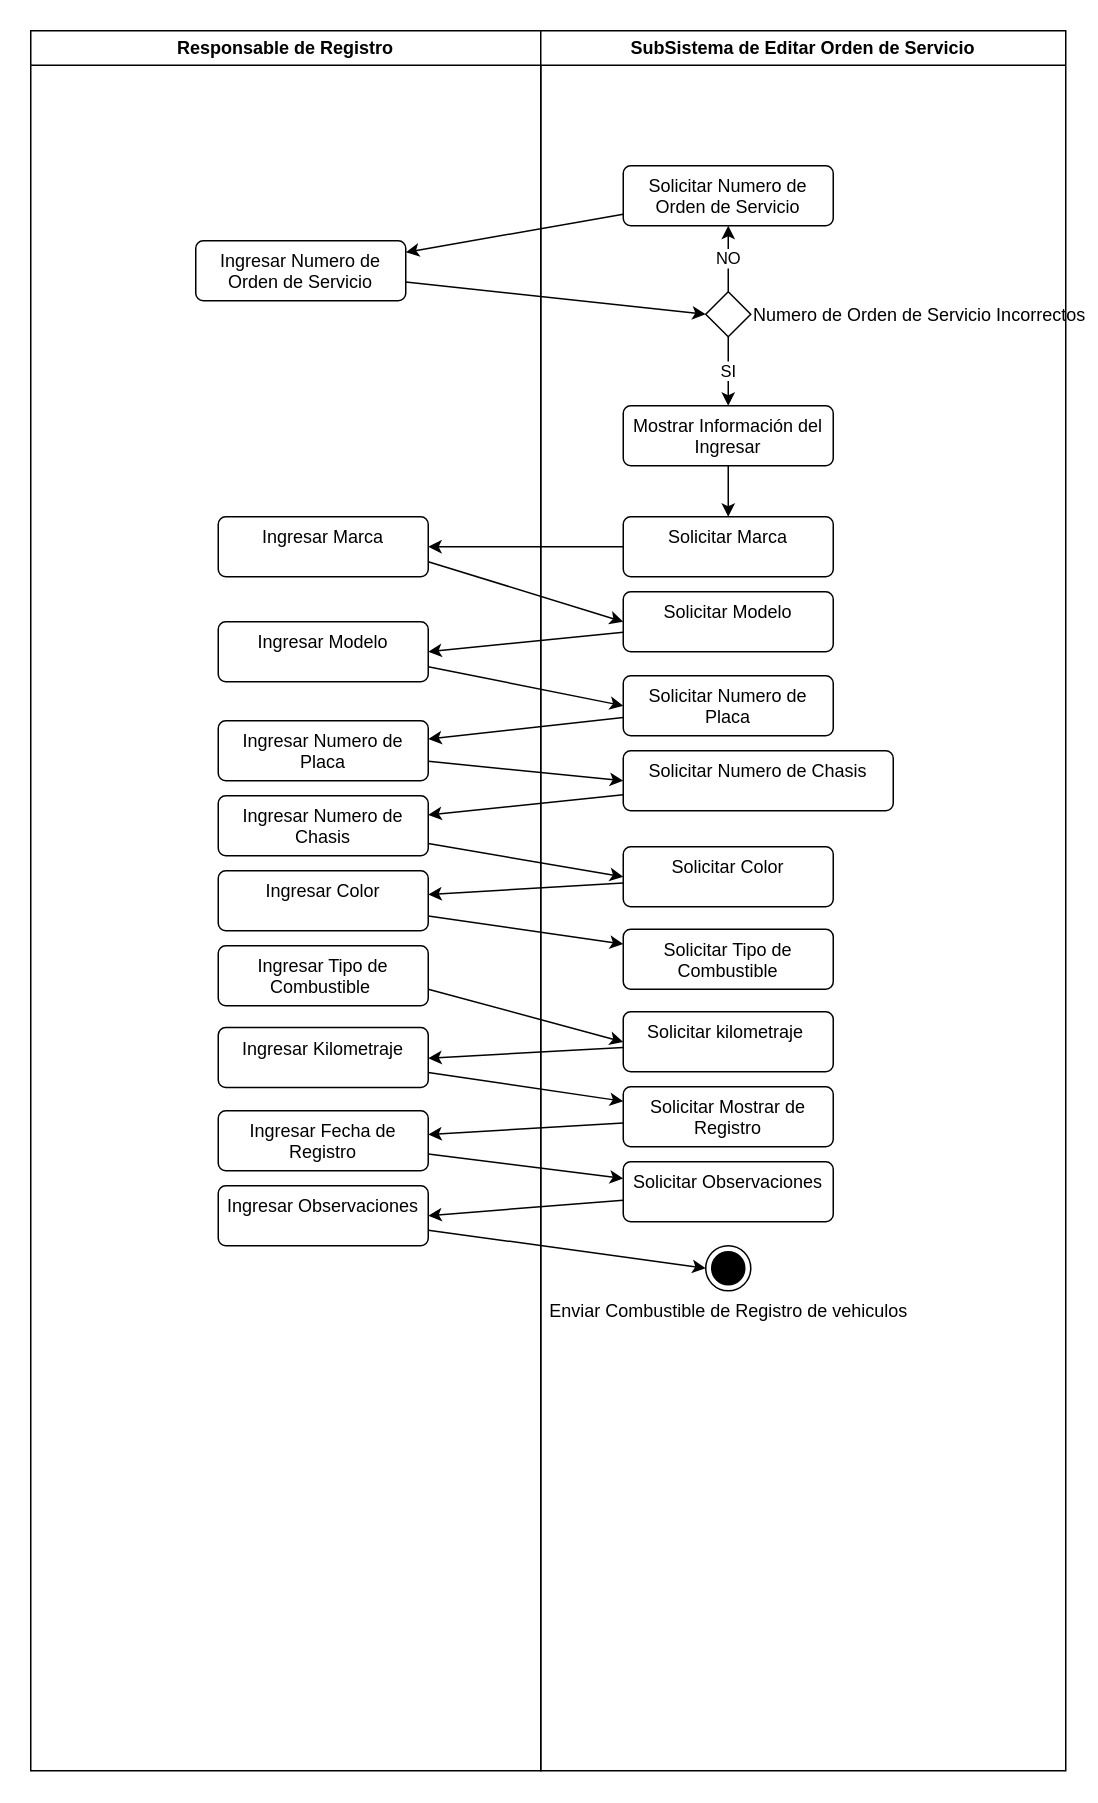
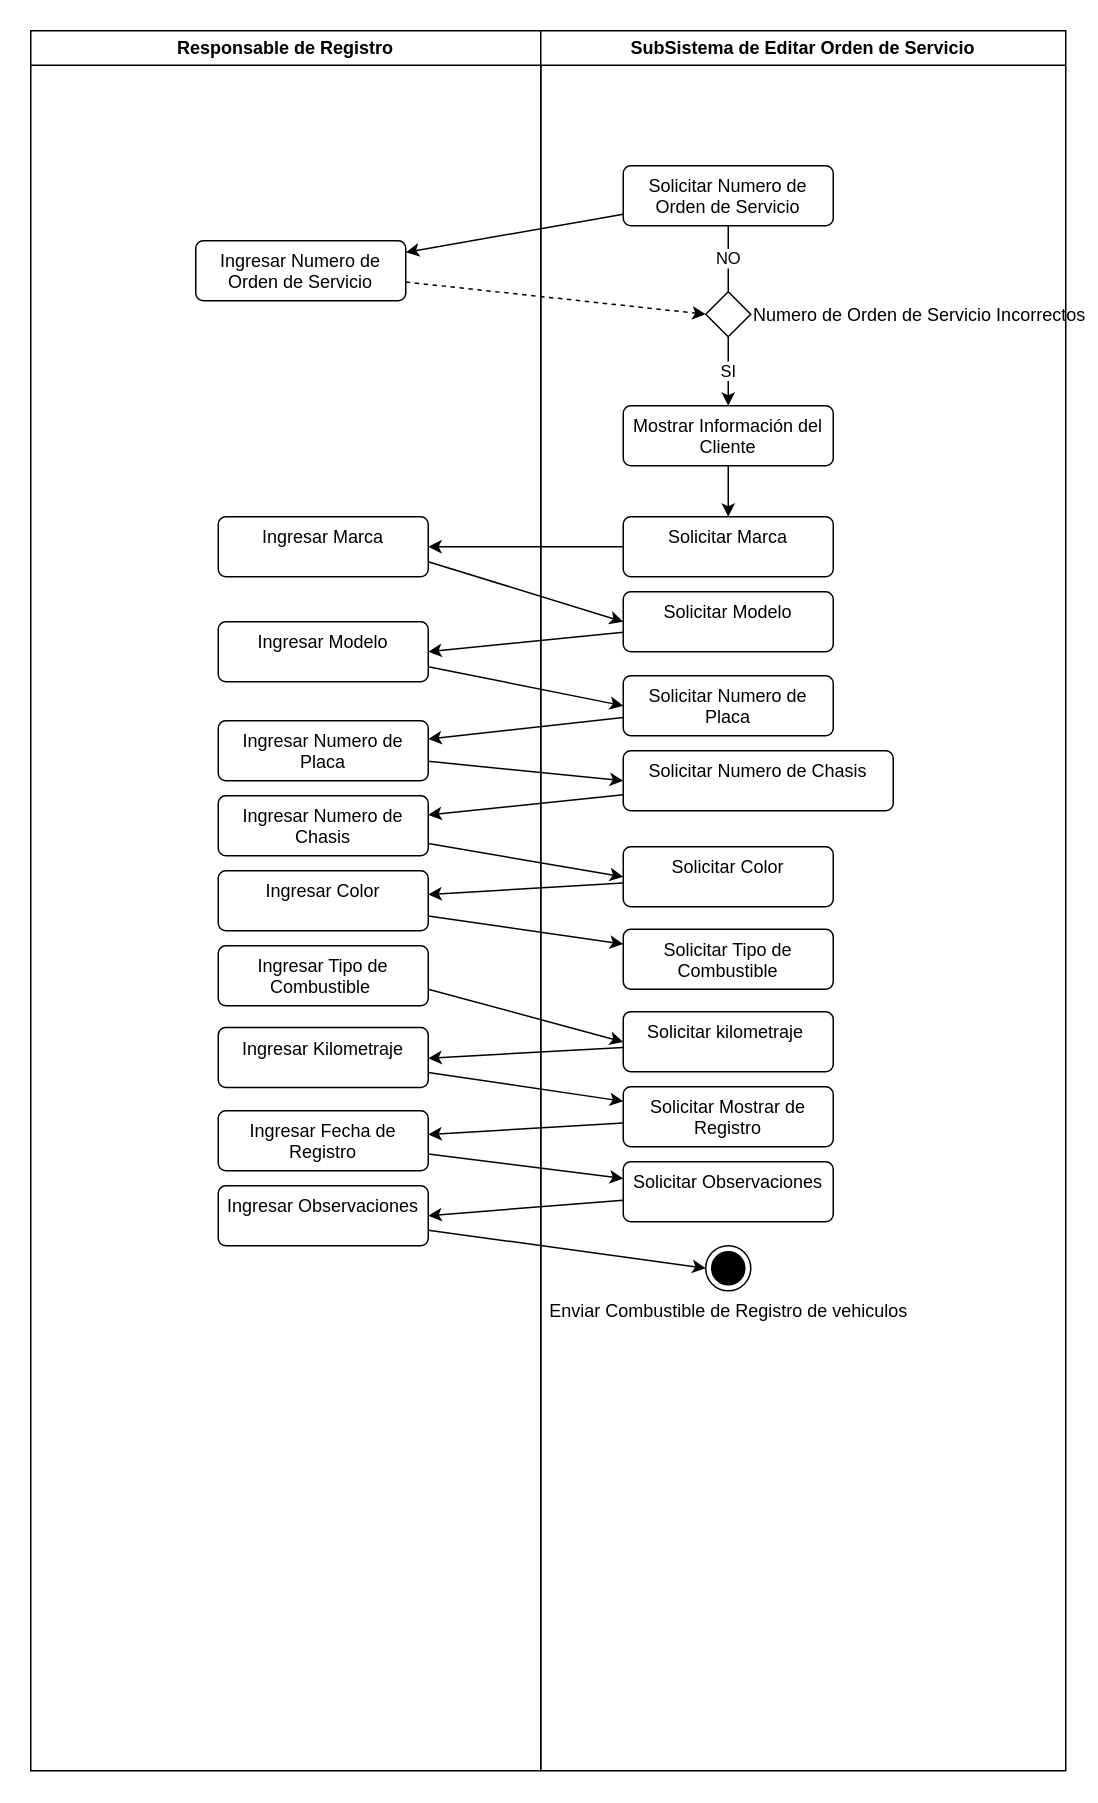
(728, 237) -> (728, 232)
(550, 298) -> (550, 298)
(728, 438) -> (728, 438)
